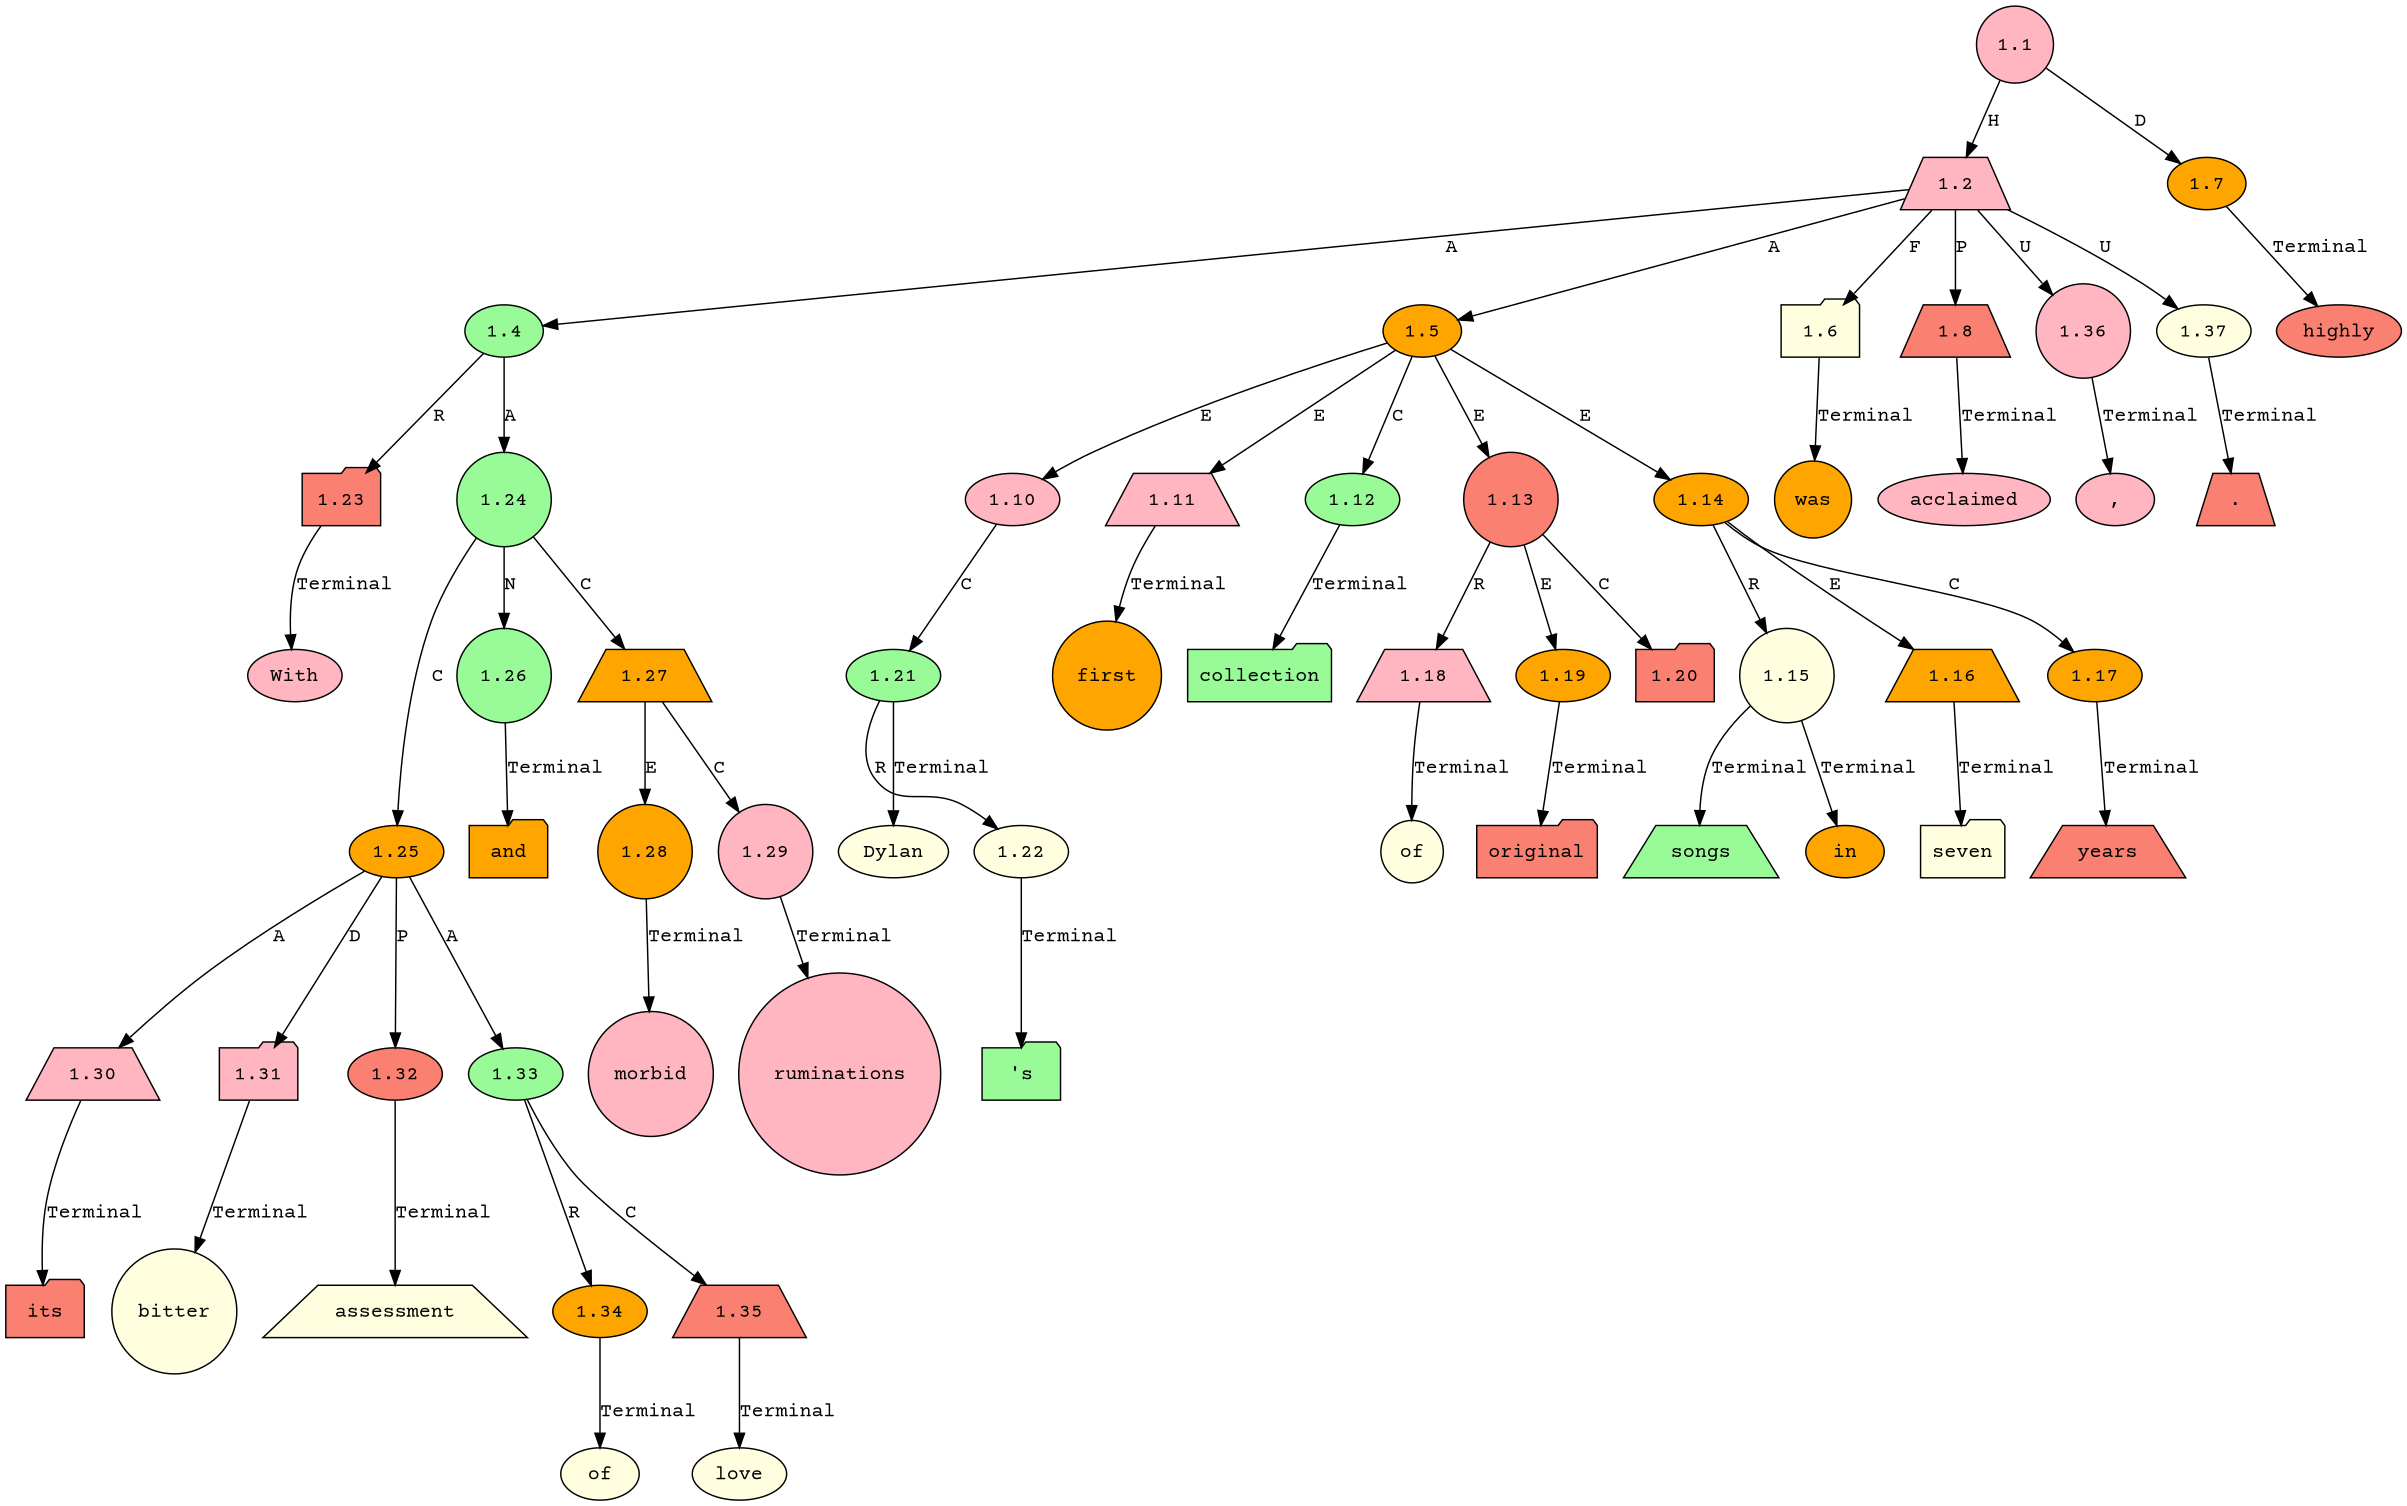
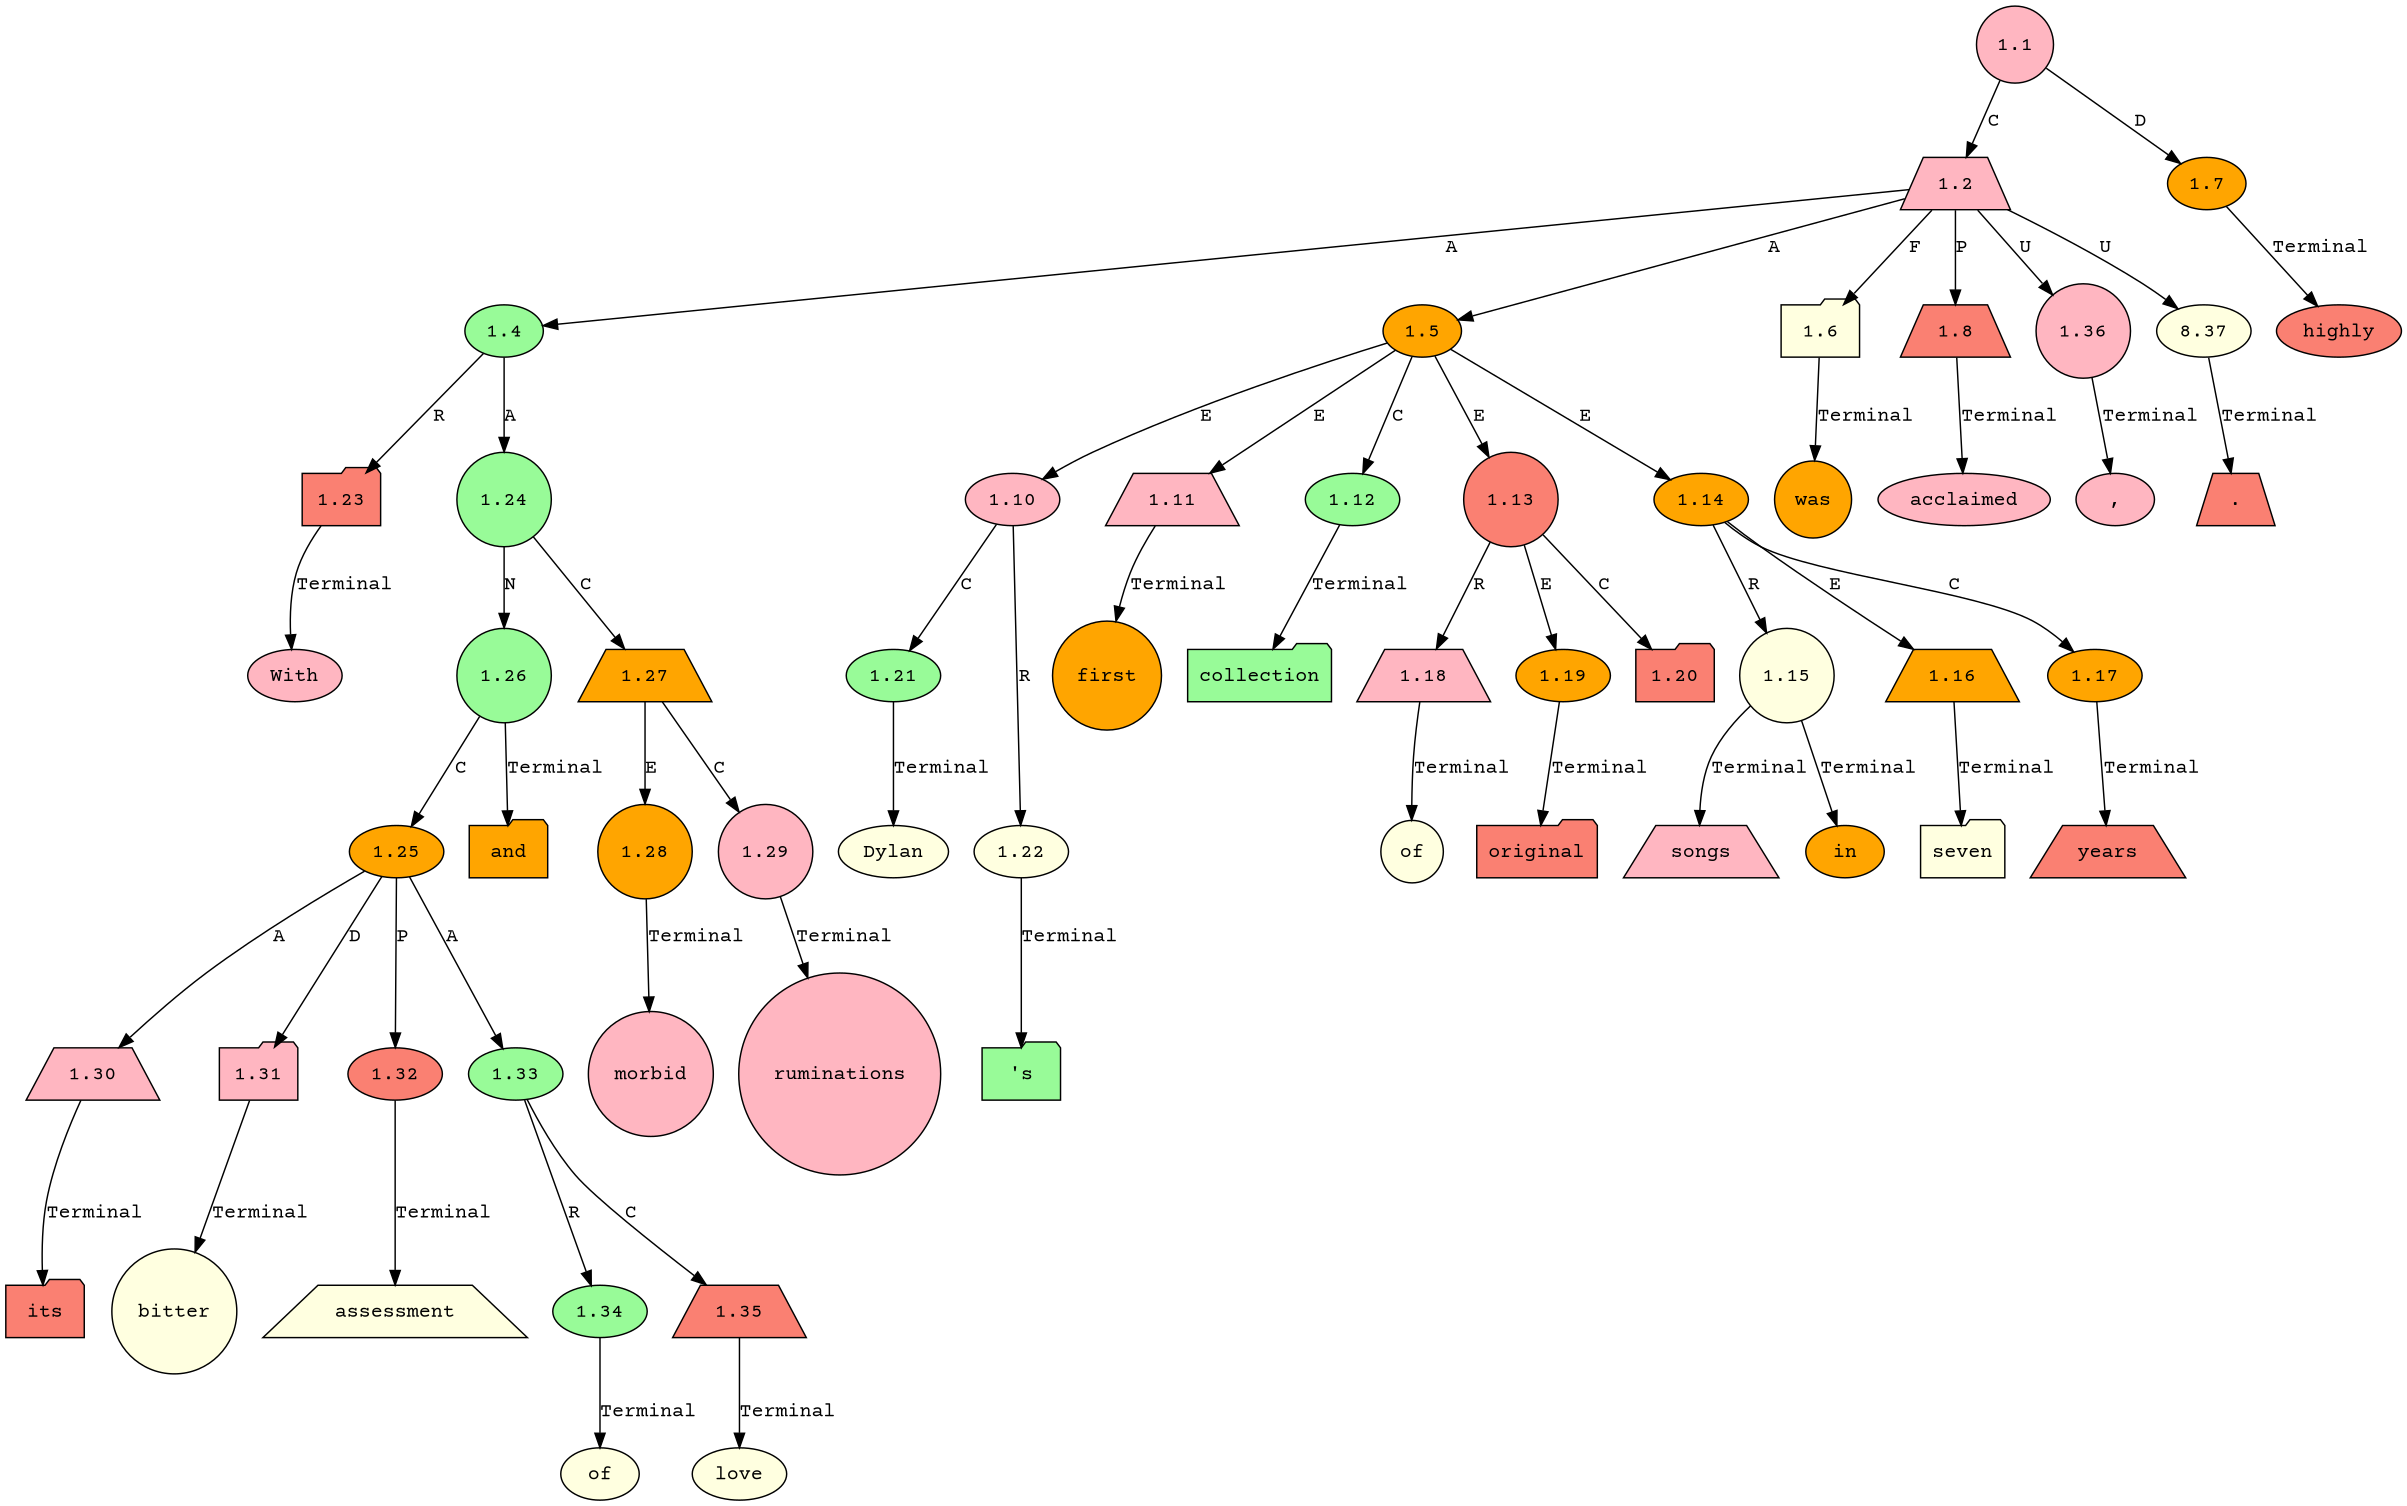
(1994, 120) -> (1994, 120)
(2204, 331) -> (2204, 331)
(418, 668) -> (449, 765)
(882, 786) -> (1017, 668)
(1701, 852) -> (1701, 852)
(600, 1311) -> (600, 1311)
